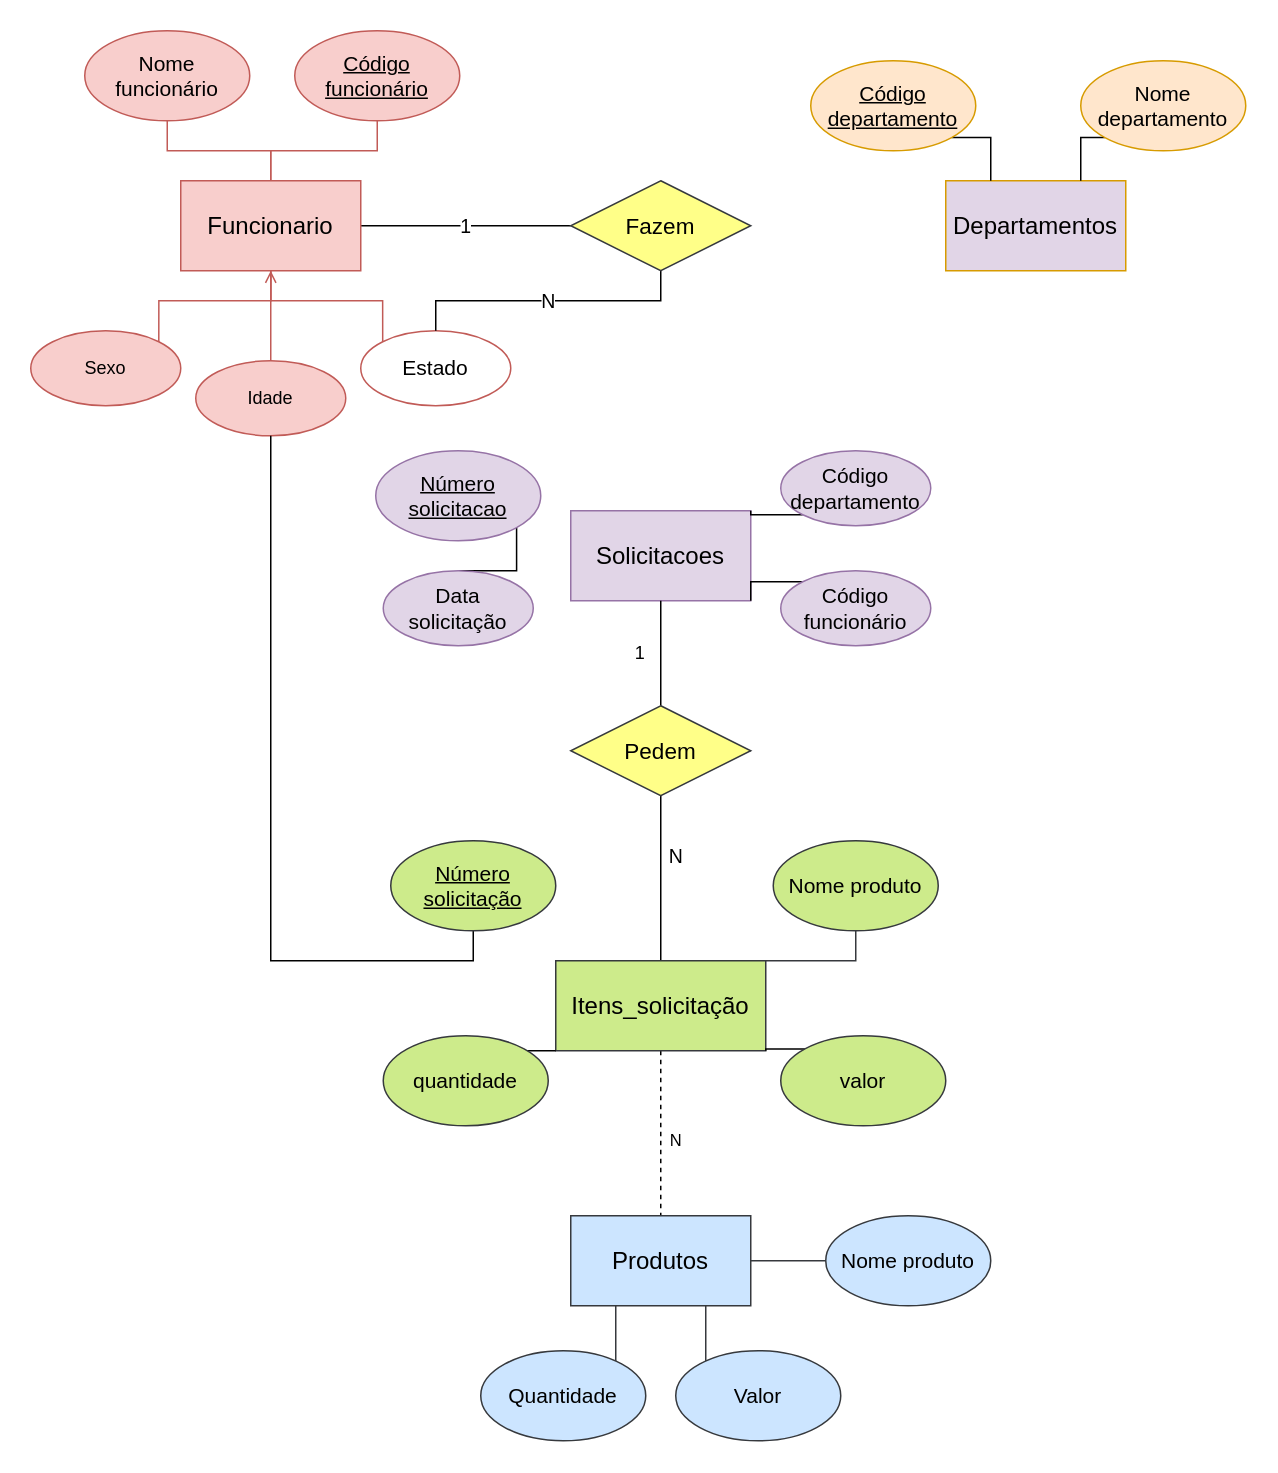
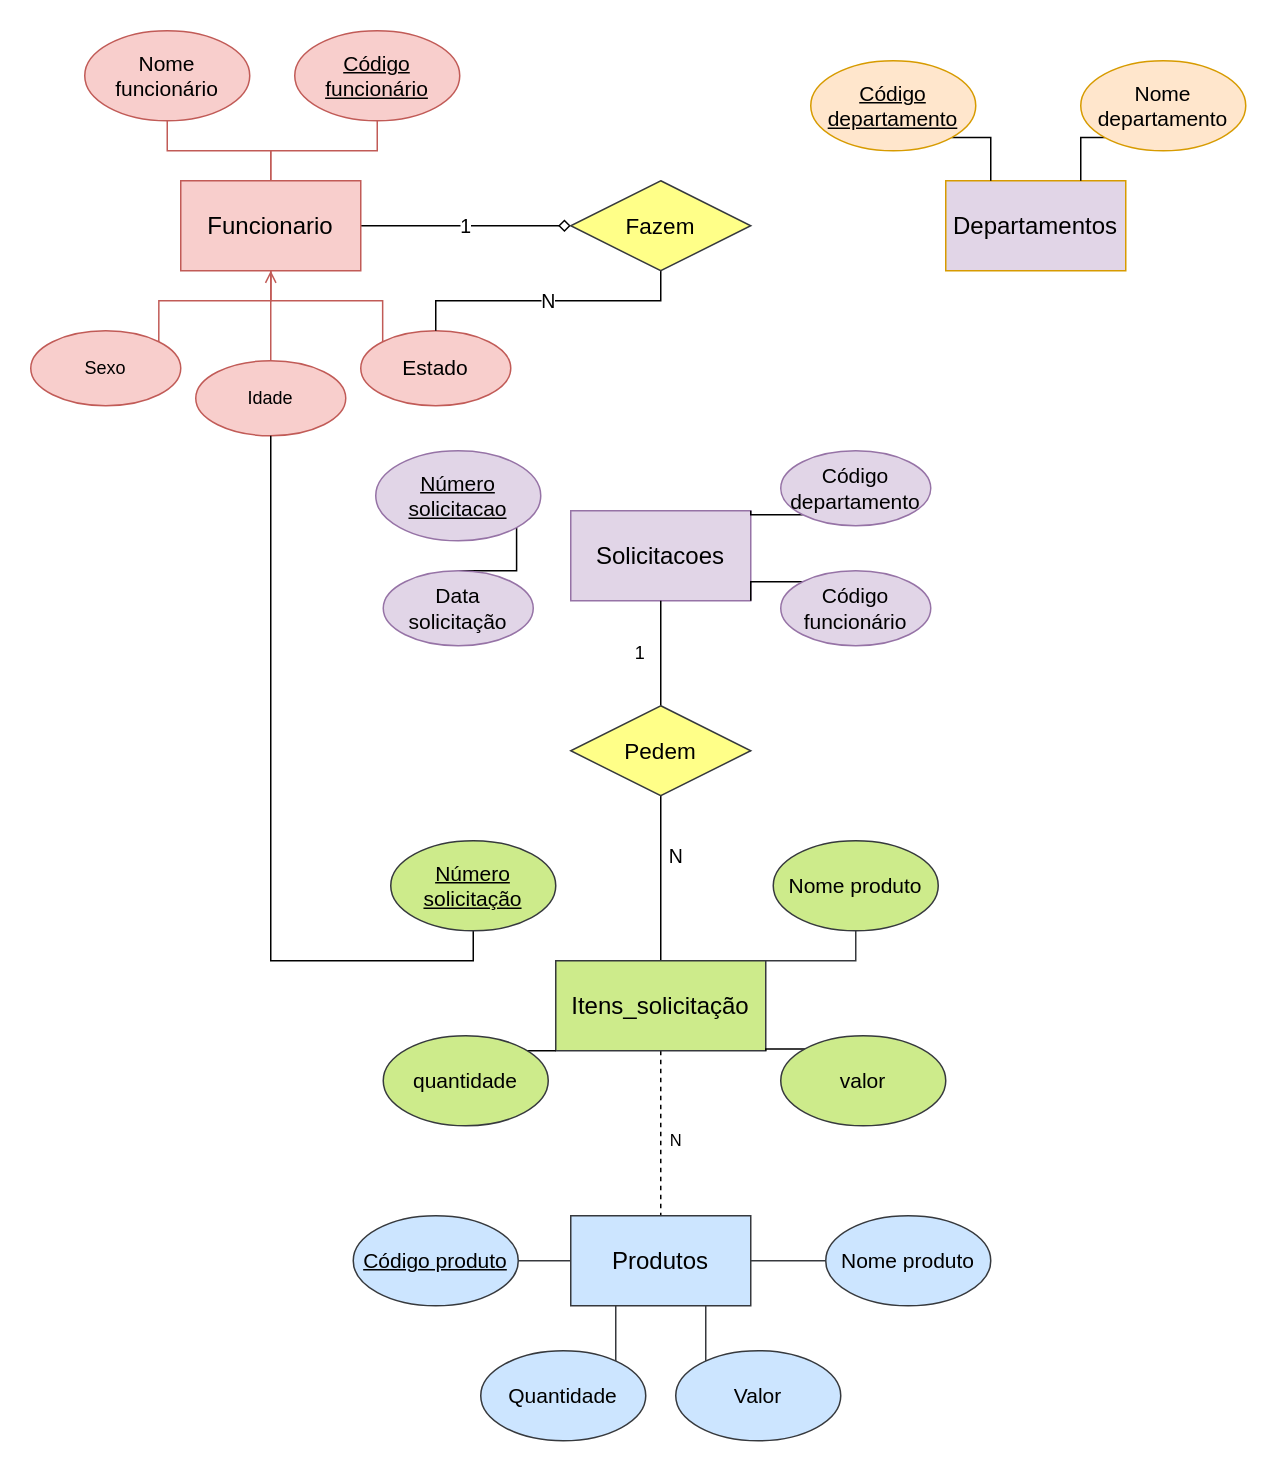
(563, 226) -> (558, 226)
(436, 368) -> (436, 368)
none -> (436, 1261)
none -> (545, 1261)
